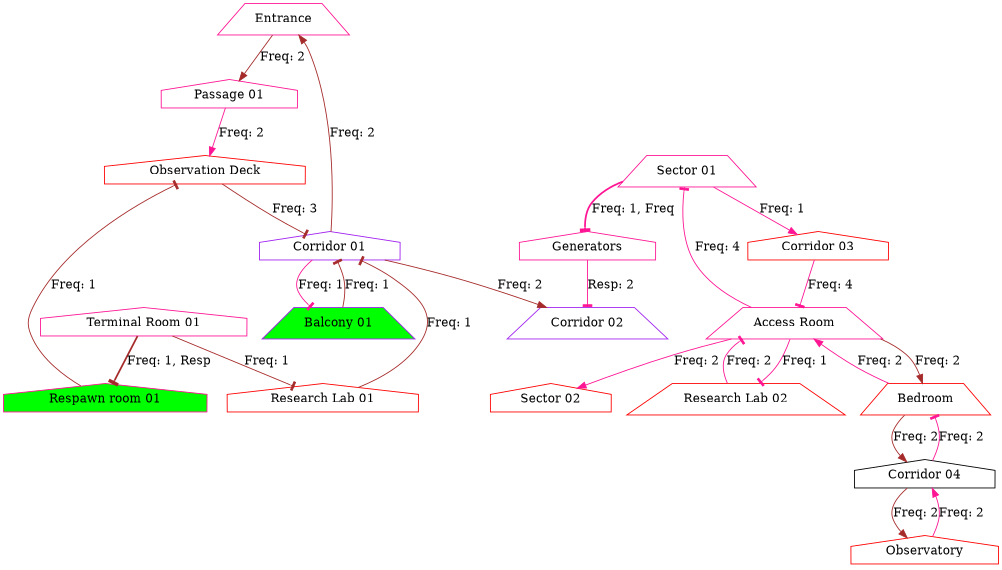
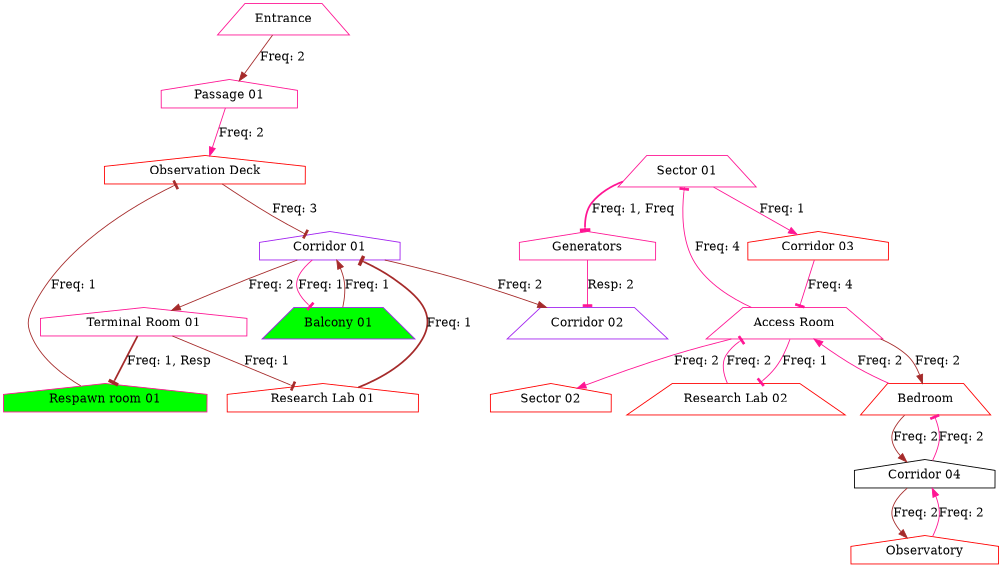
(329, 135) -> (238, 283)
(345, 285) -> (345, 285)
(427, 326) -> (427, 326)
